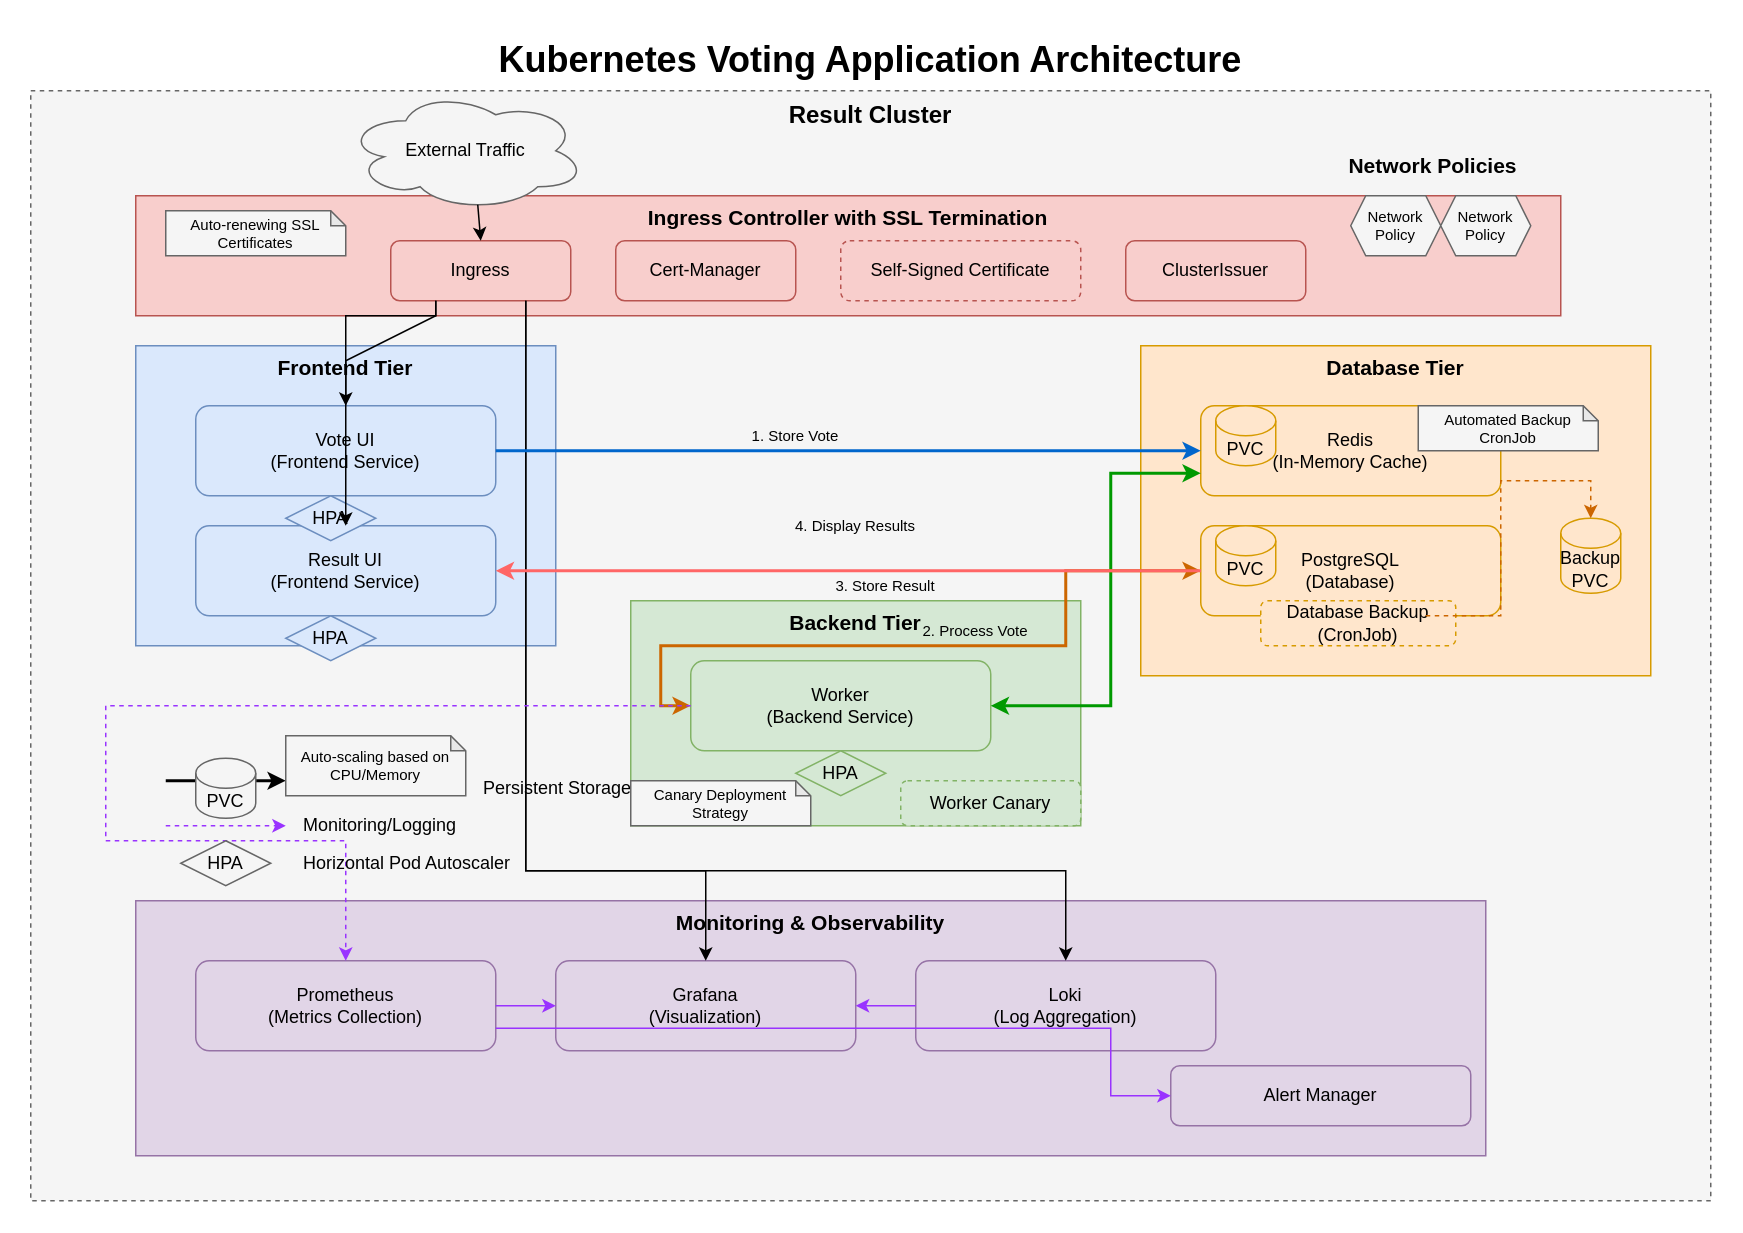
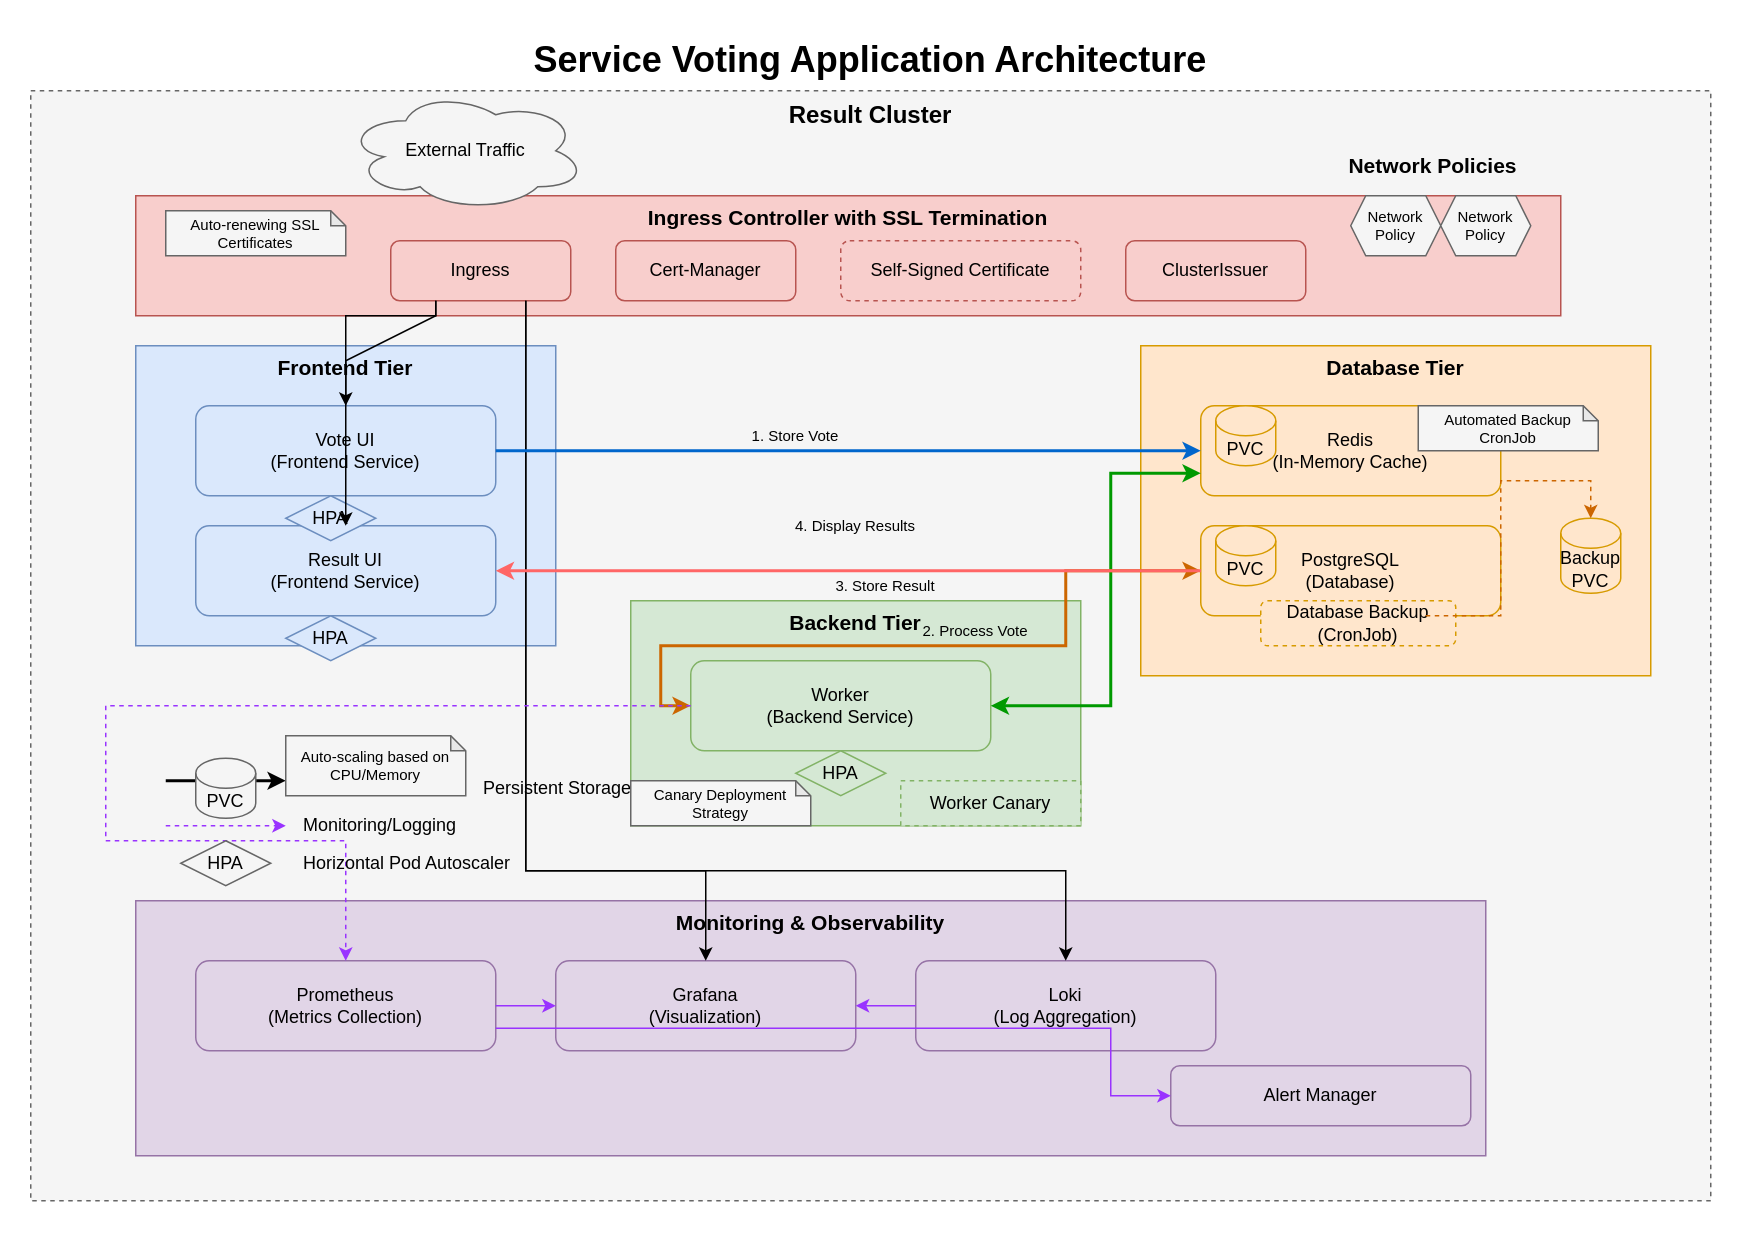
(871, 61) -> (871, 61)
(479, 218) -> none
(991, 803) -> (991, 803)
